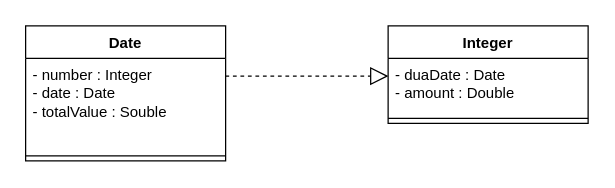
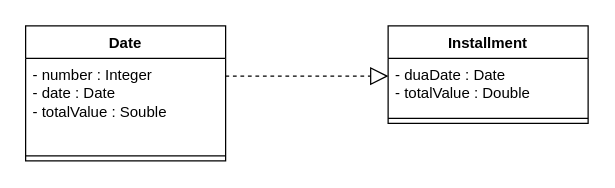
(488, 43) -> (488, 43)
(457, 85) -> (470, 85)
